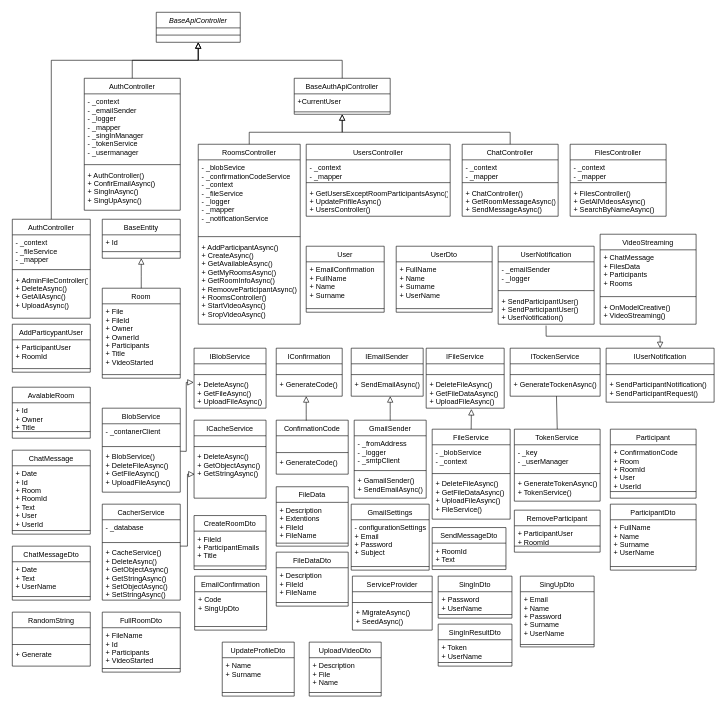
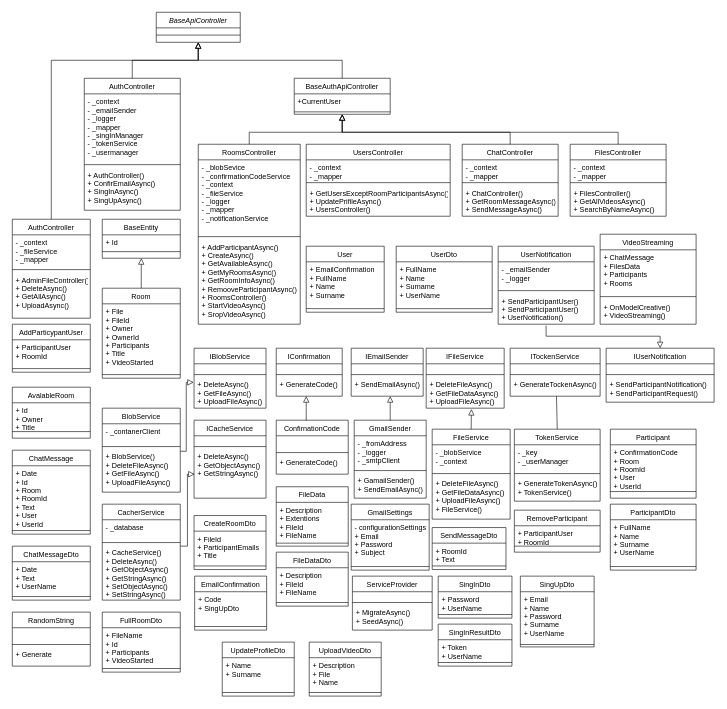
none -> (571, 132)
